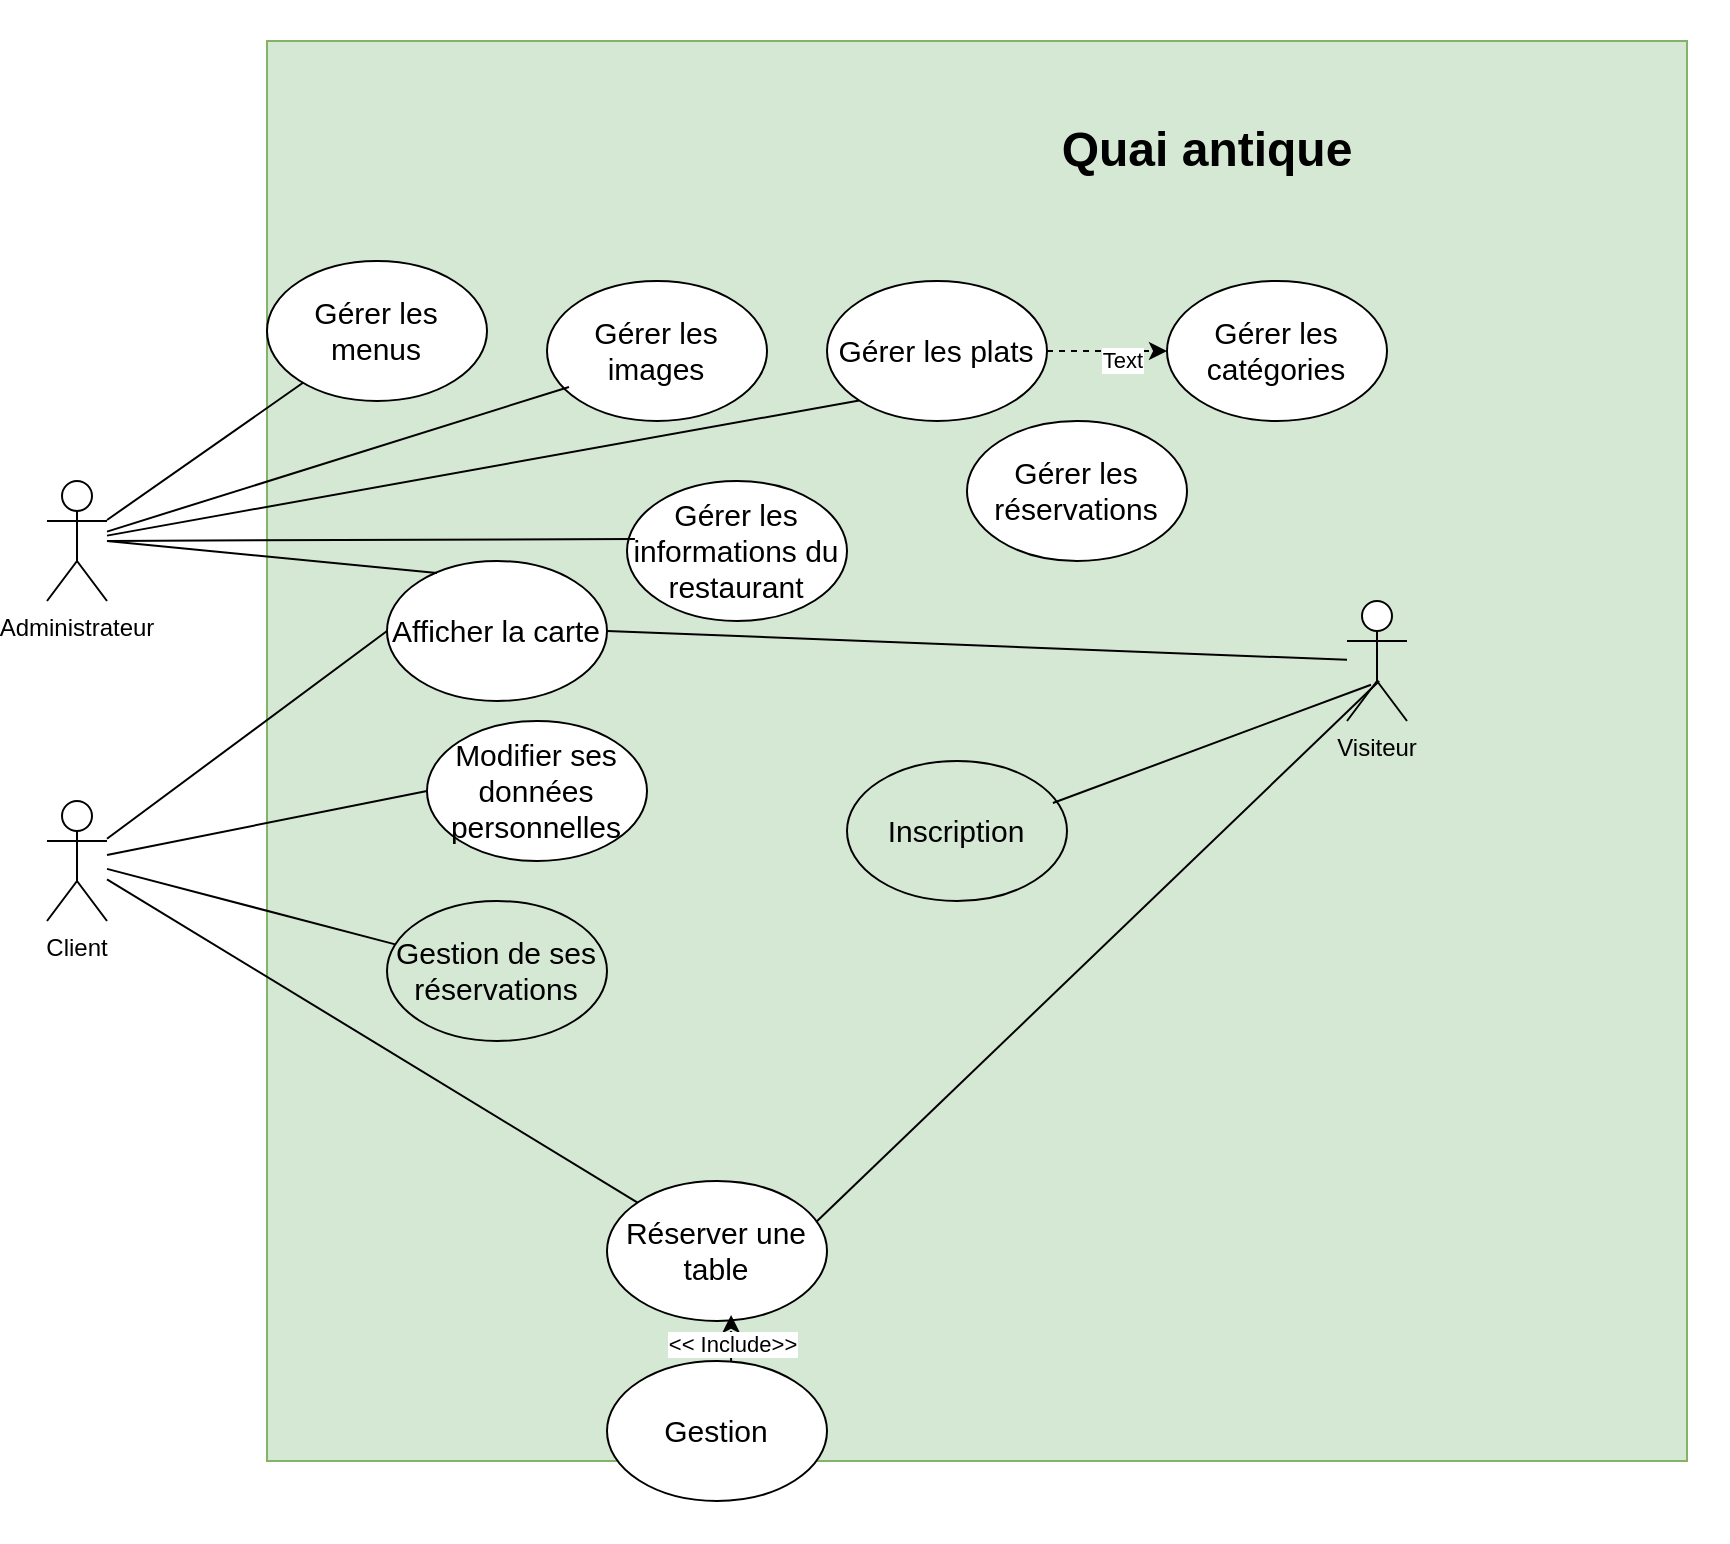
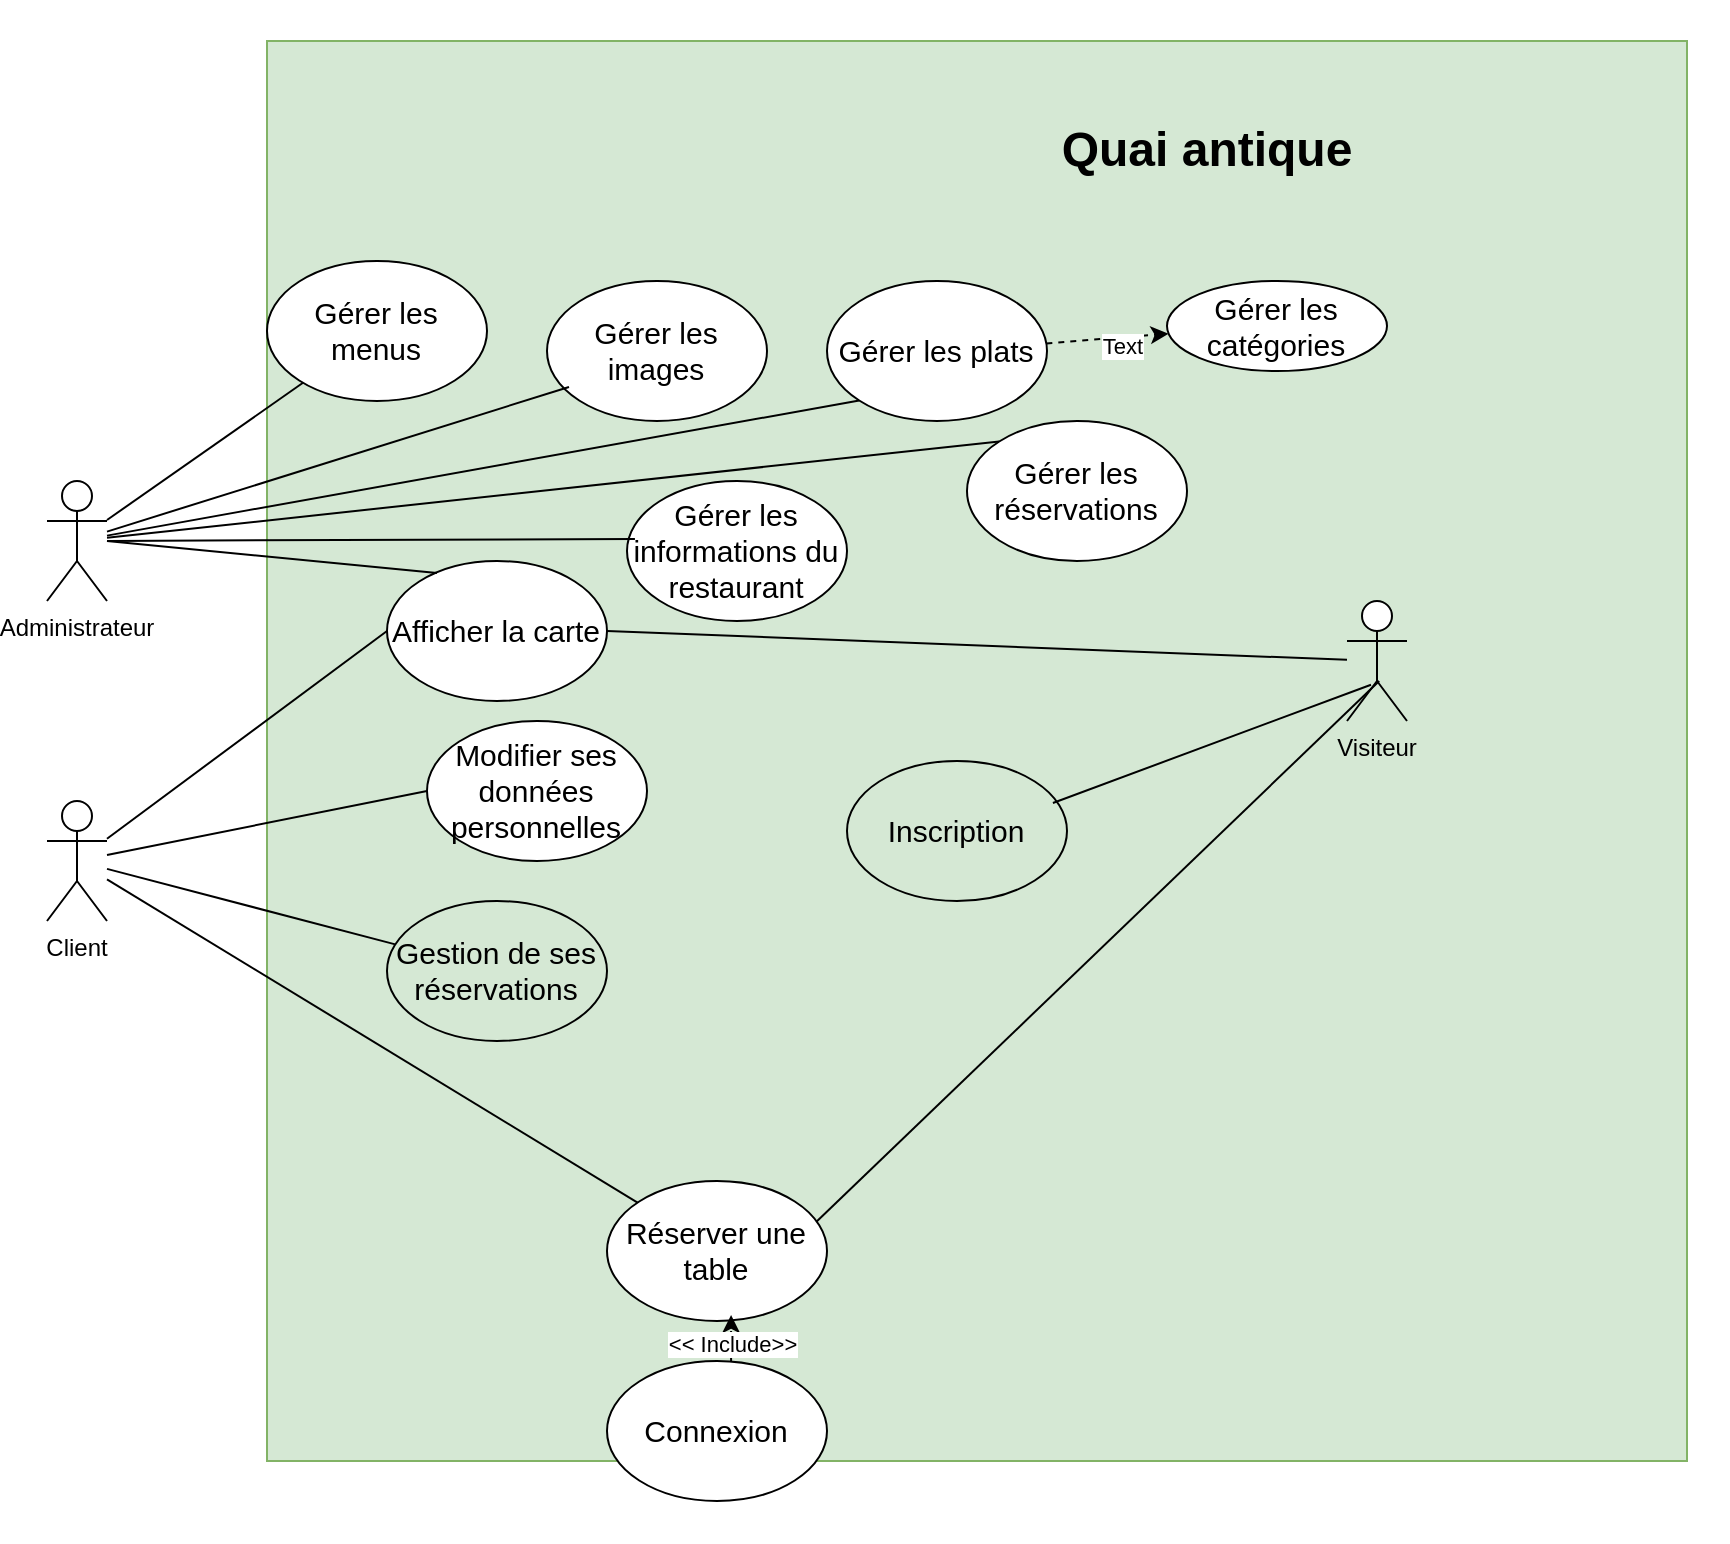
(1277, 351) -> (1277, 326)
none -> (557, 489)
(717, 1431) -> (717, 1431)
